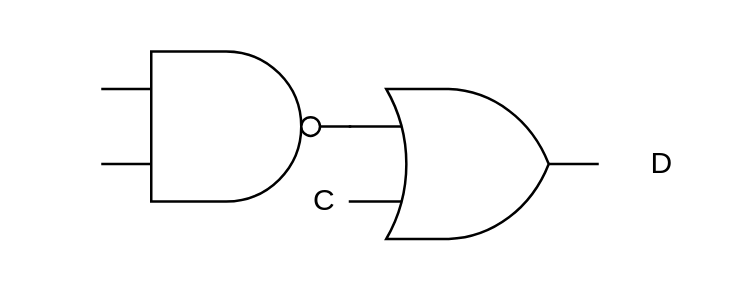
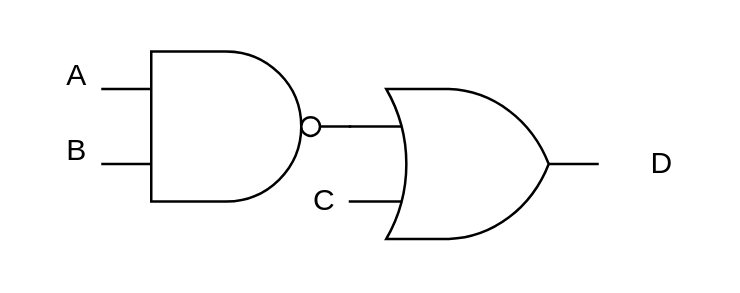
none -> (76, 76)
none -> (76, 151)
